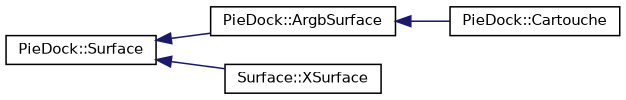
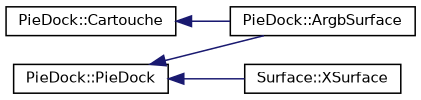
(430, 21) -> (211, 21)
(81, 50) -> (91, 79)
